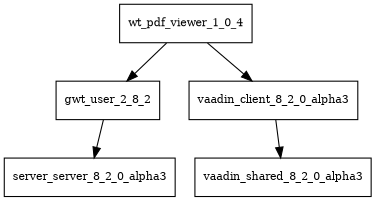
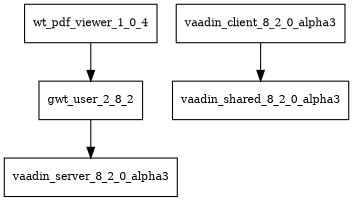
(226, 59) -> none
(90, 177) -> (91, 177)
